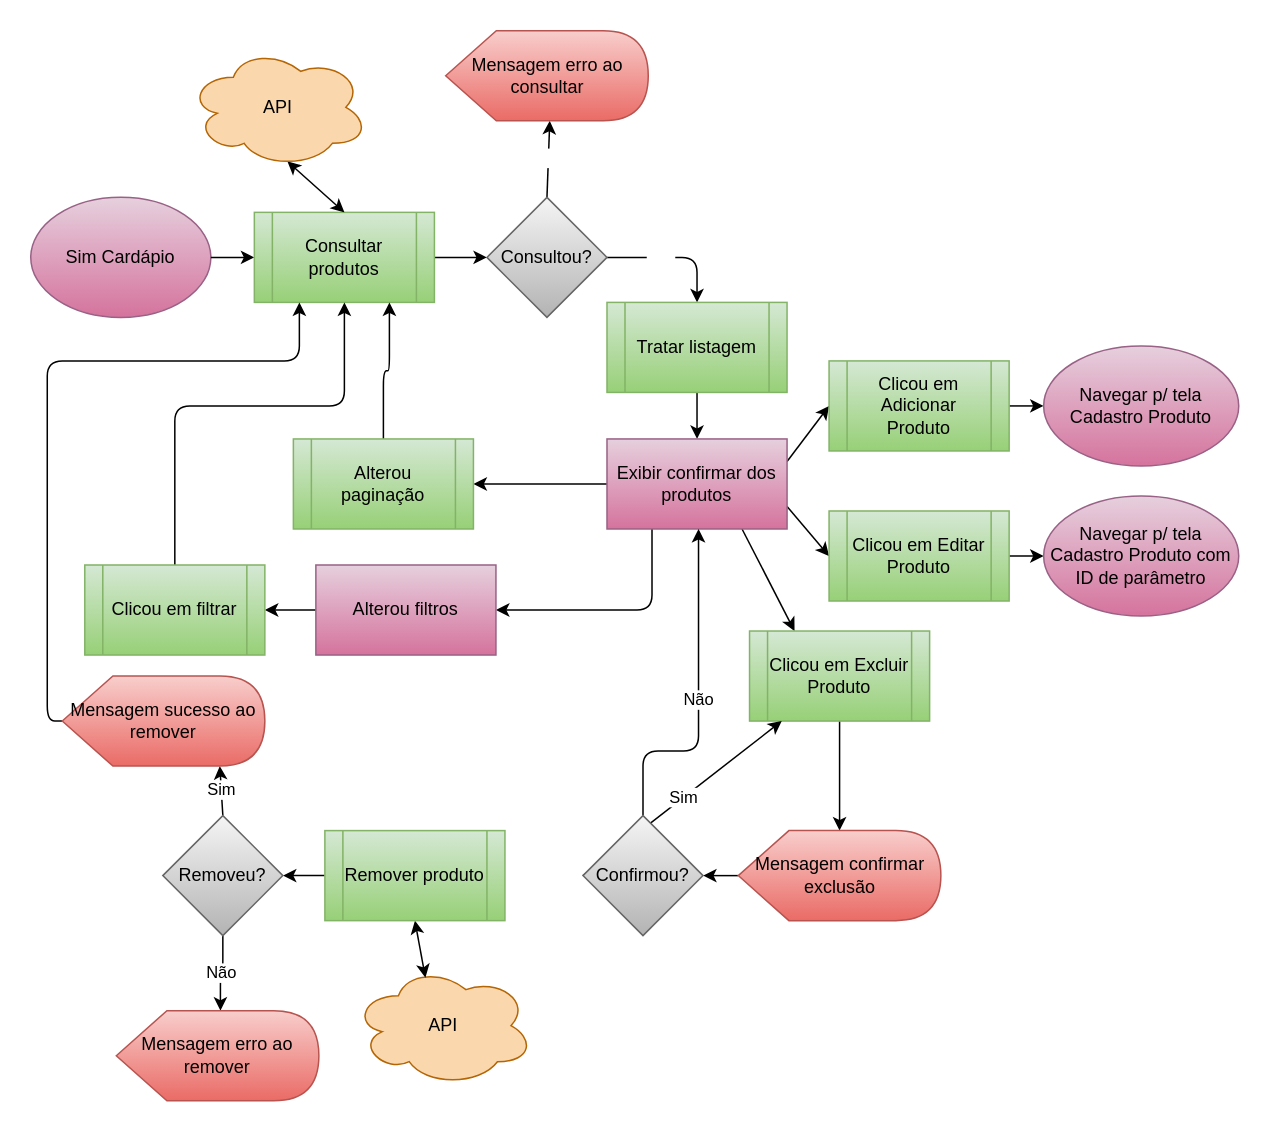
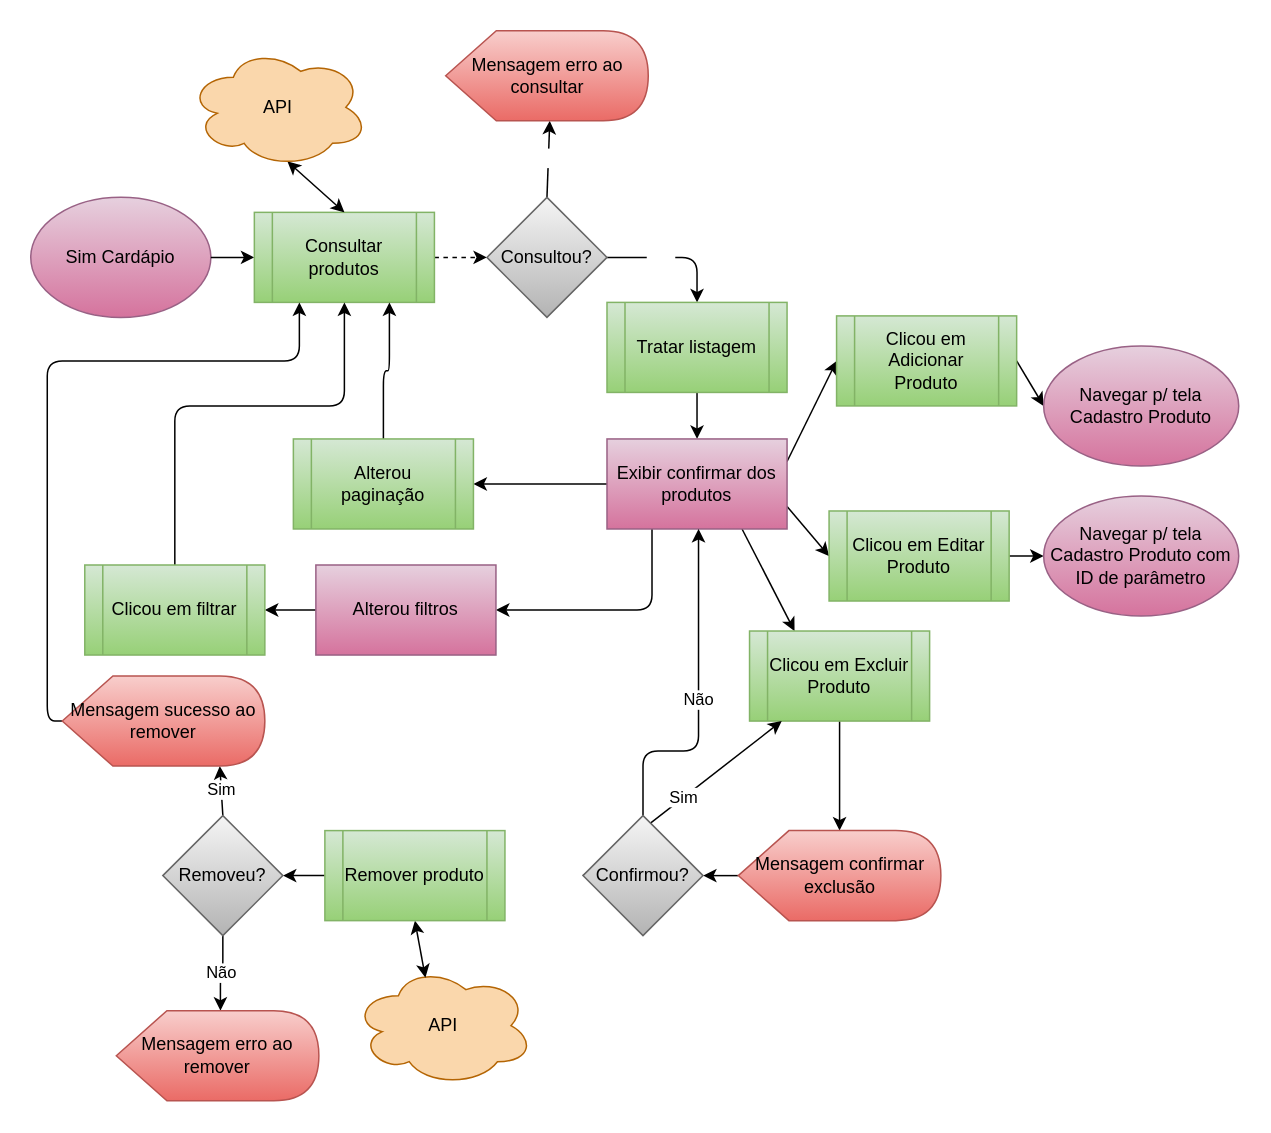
(457, 257) -> (457, 257)
(919, 406) -> (926, 361)
